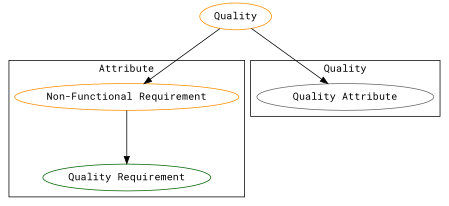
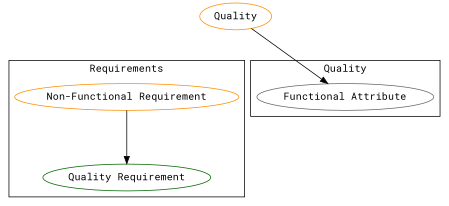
(185, 54) -> none
(127, 69) -> (127, 69)
(345, 97) -> (345, 97)
